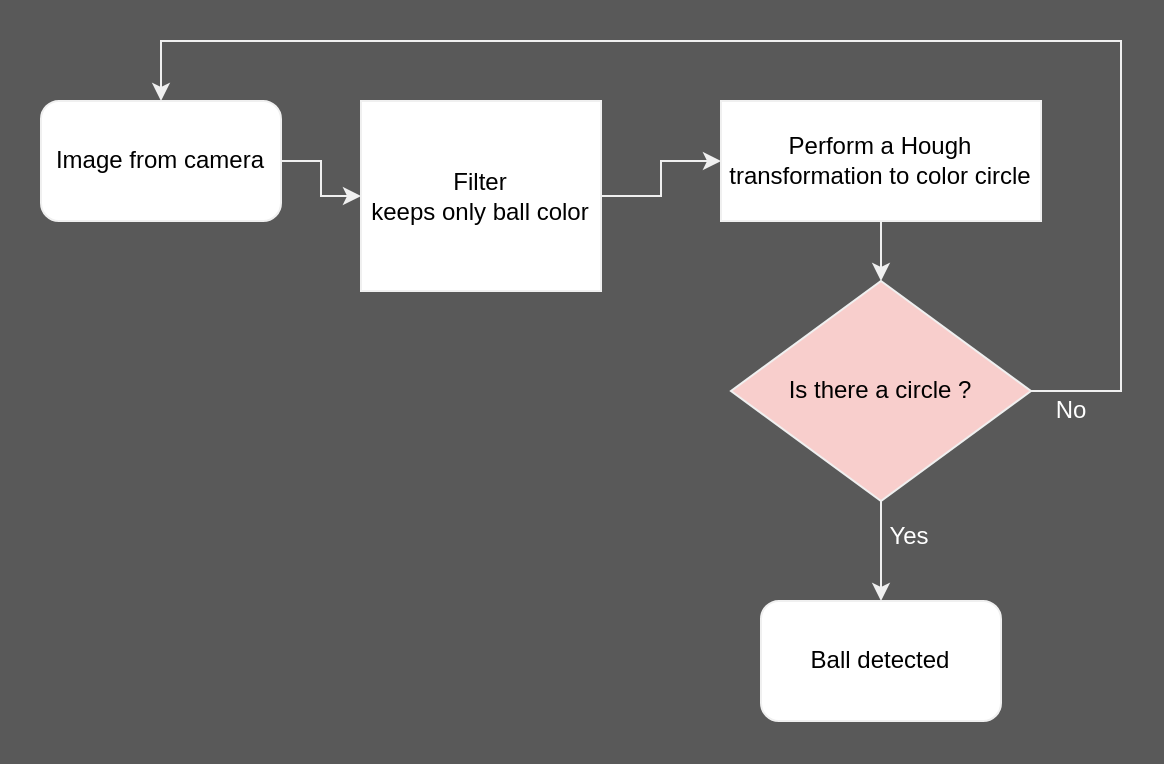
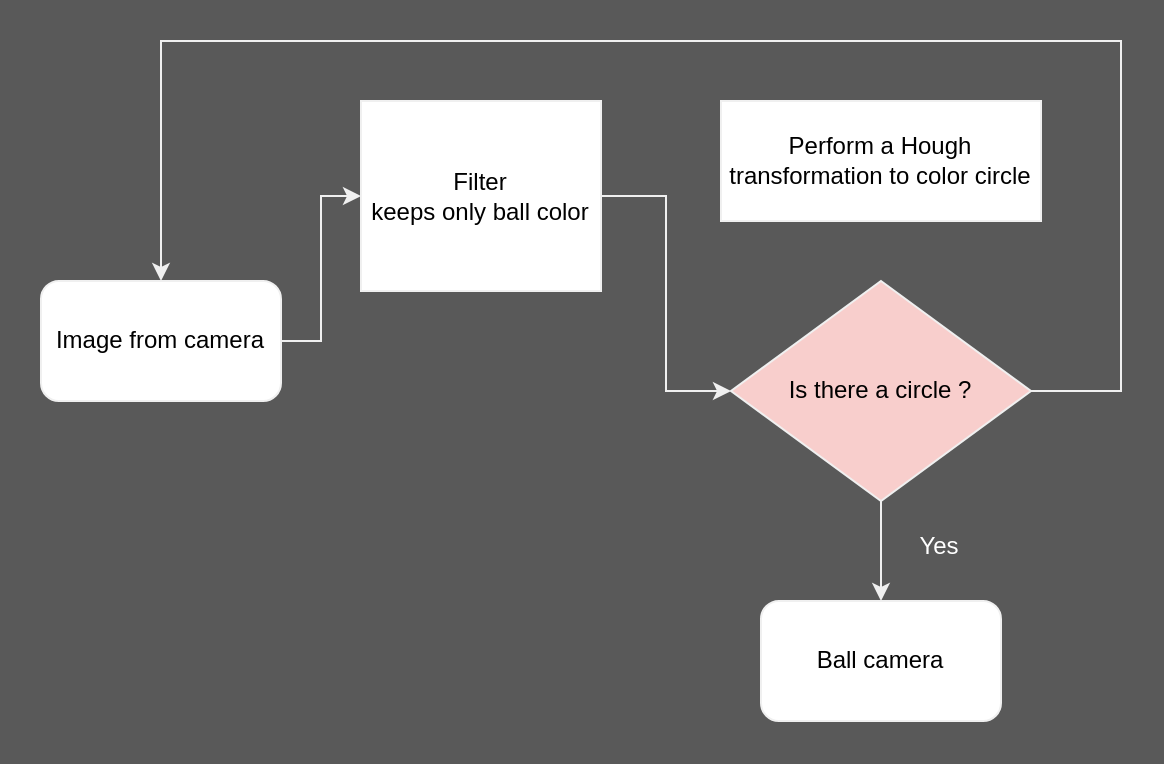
(161, 161) -> (161, 341)
(665, 161) -> (666, 315)
(881, 244) -> none
(1071, 411) -> none
(909, 537) -> (939, 547)
(881, 661) -> (881, 661)
